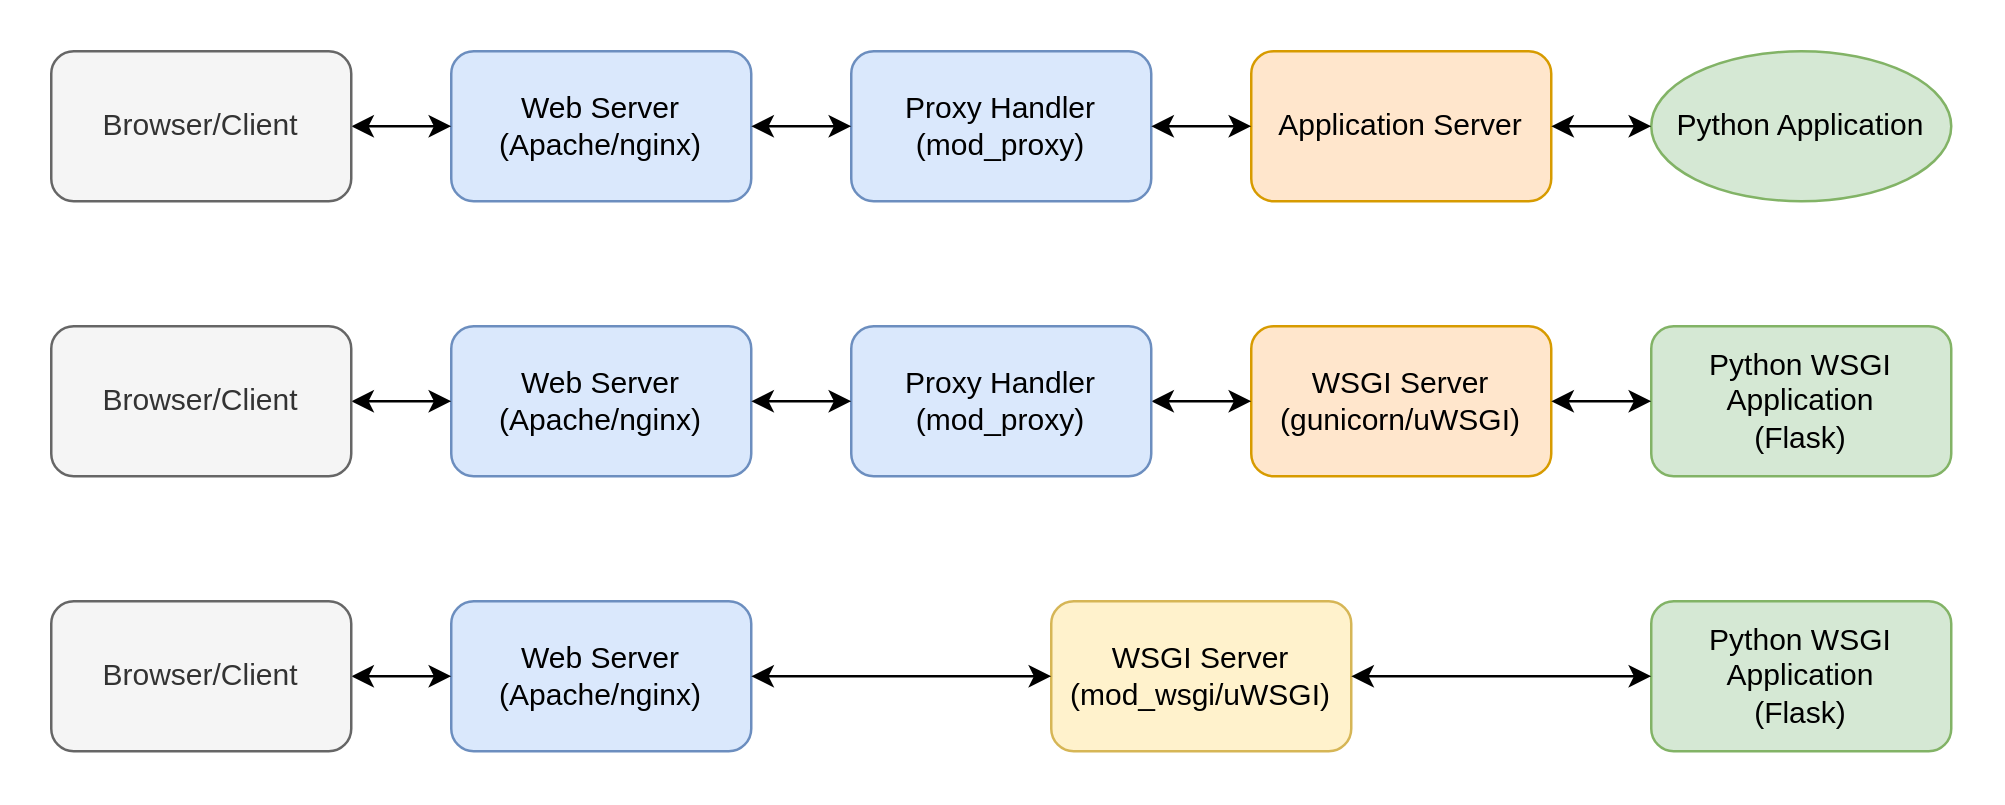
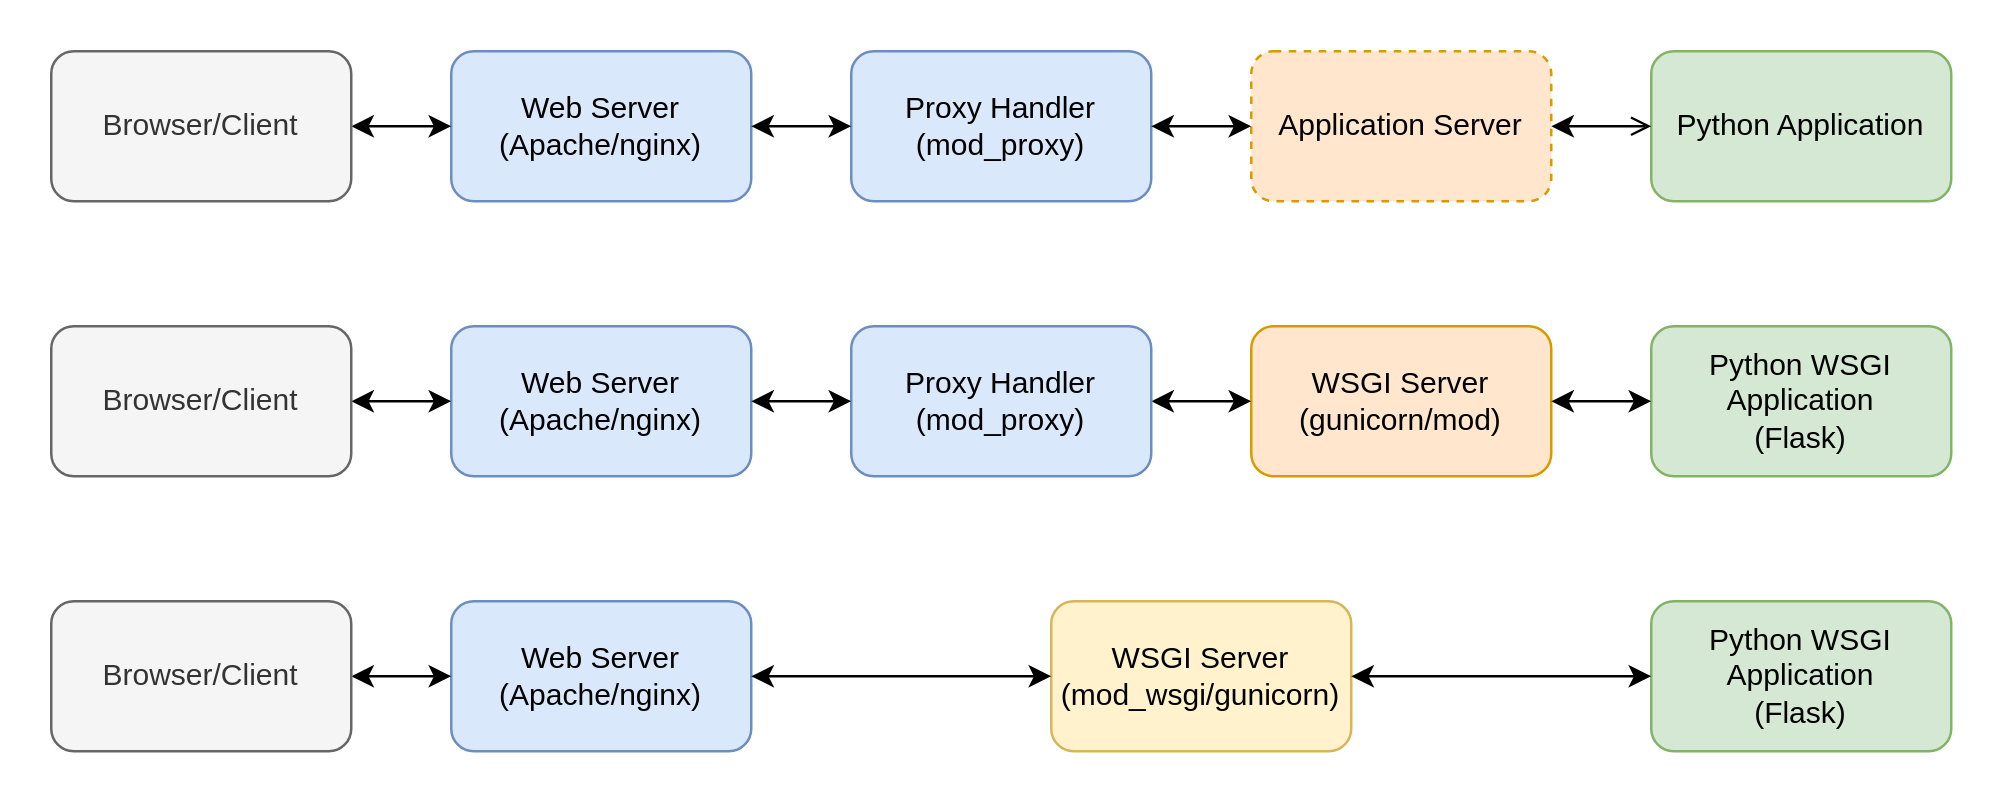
(1401, 126) -> (1401, 126)
(1633, 126) -> (1637, 126)
(1801, 126) -> (1801, 126)
(1401, 401) -> (1401, 401)
(1201, 676) -> (1201, 676)
